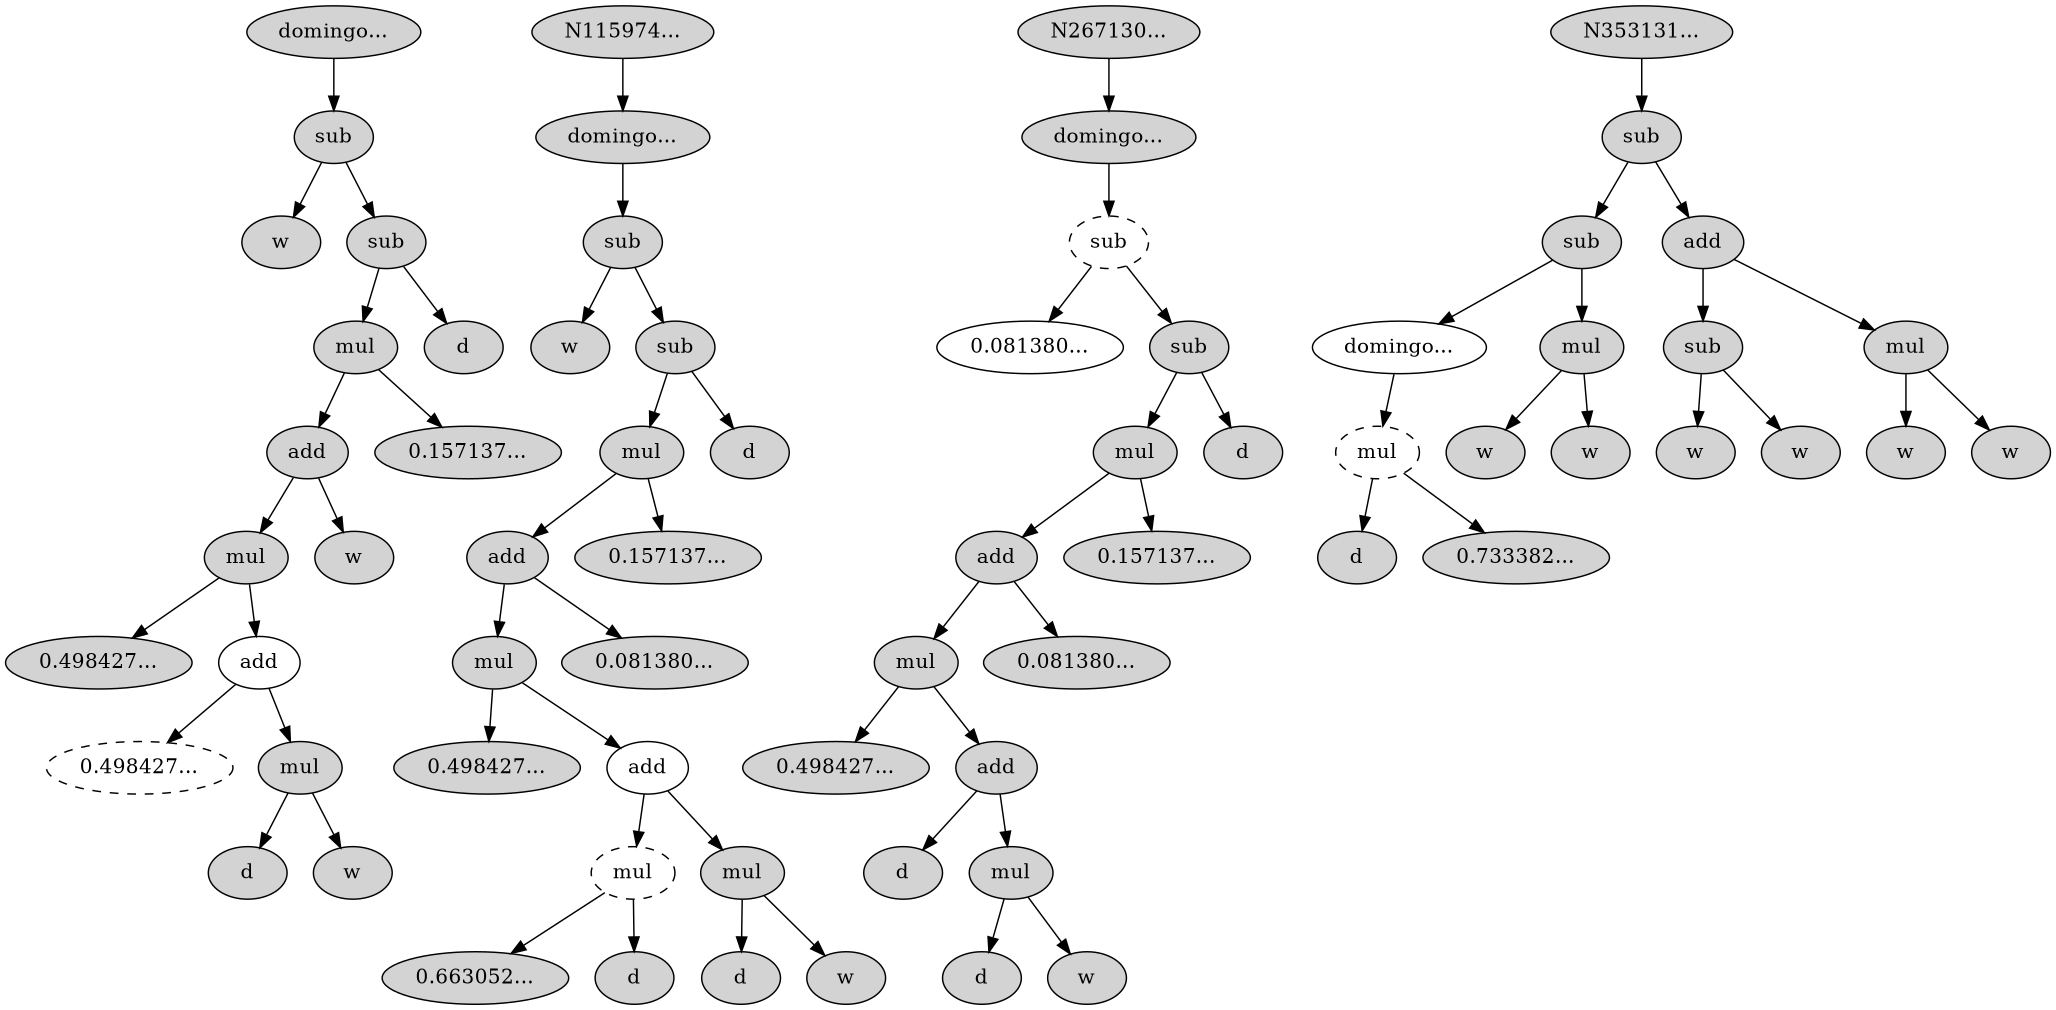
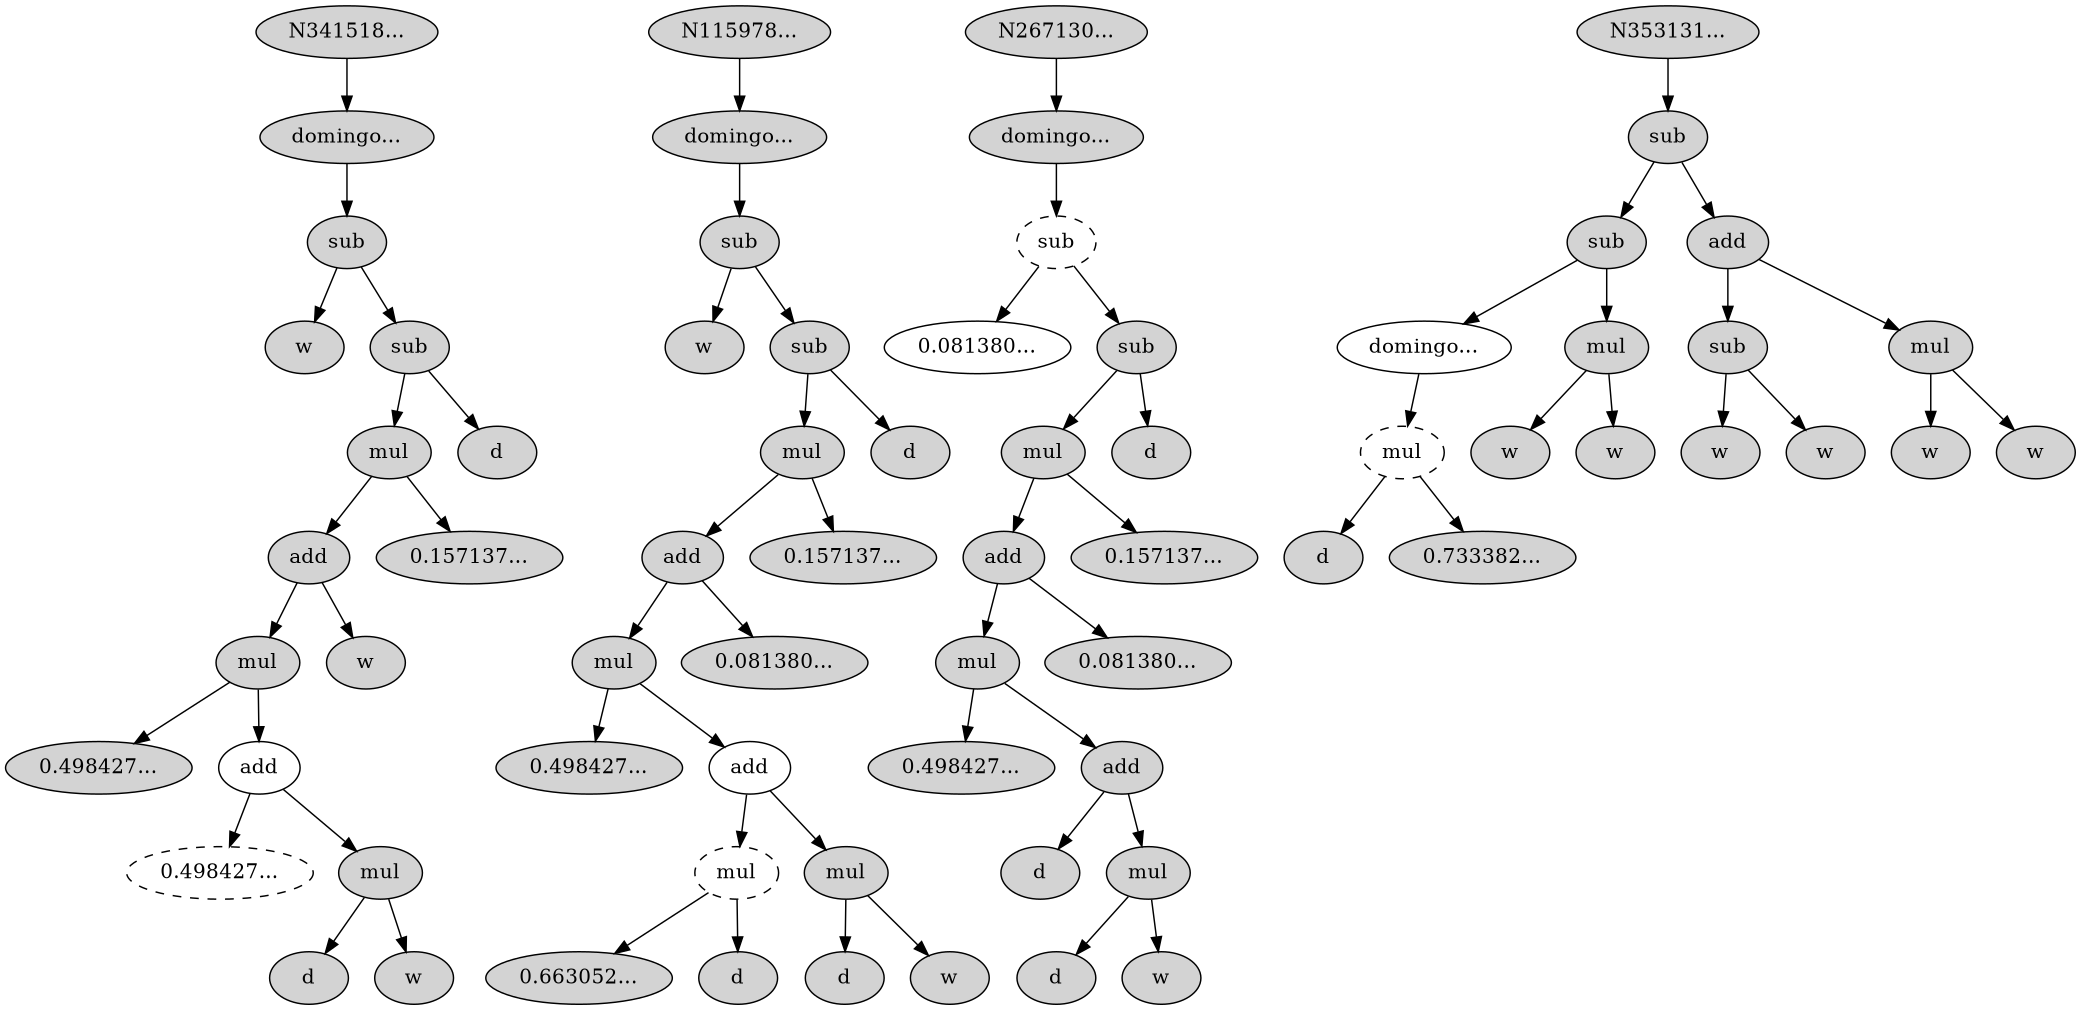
none -> (347, 32)
(623, 32) -> (740, 32)
